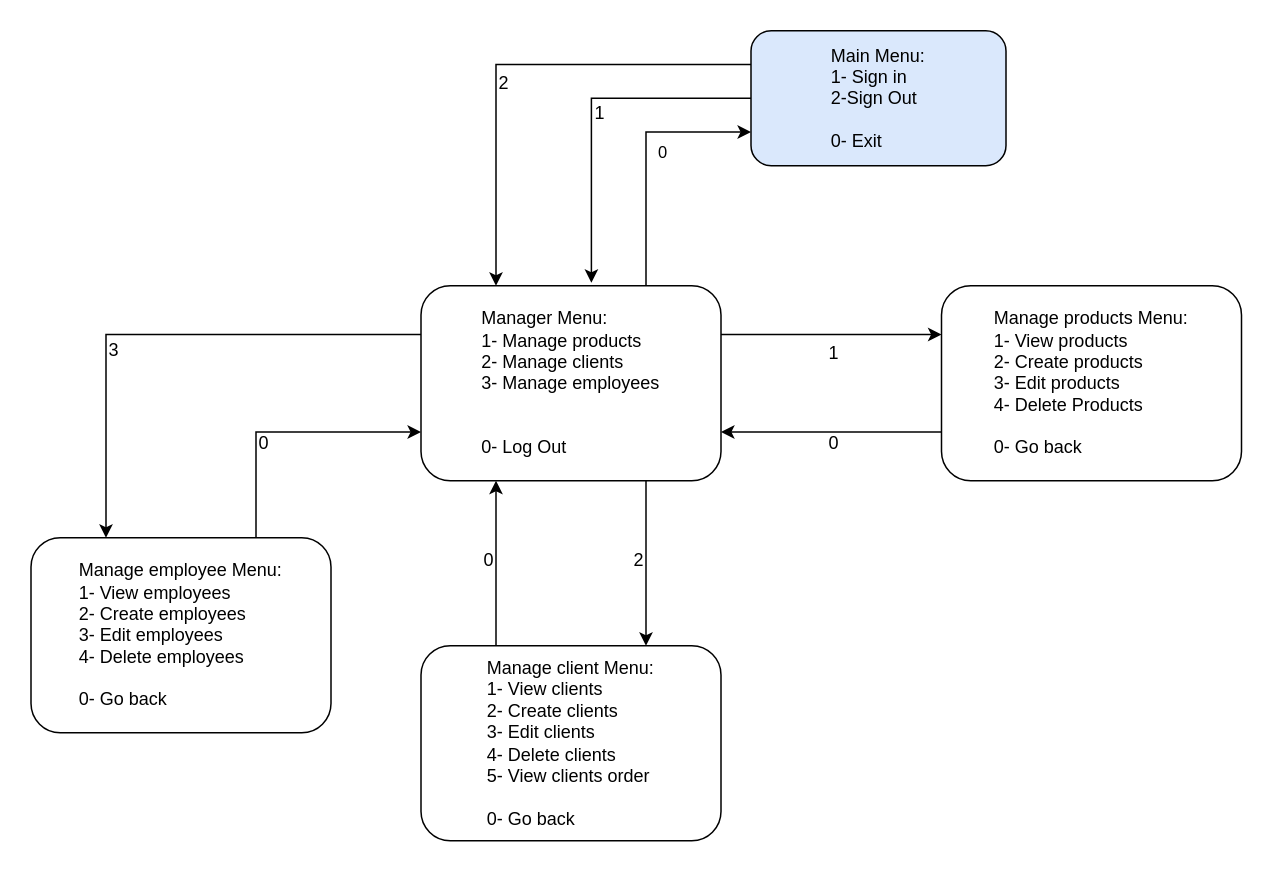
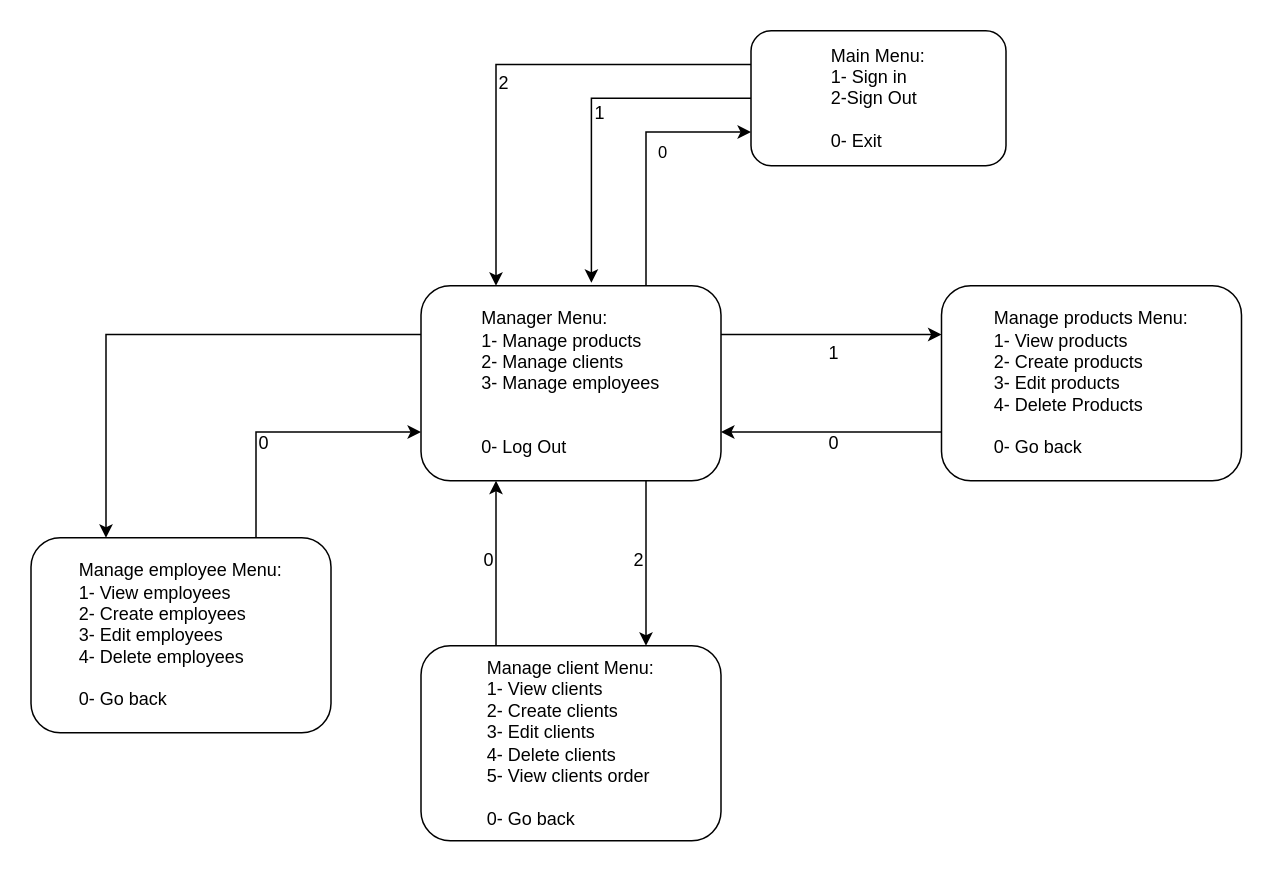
(878, 98) -> (878, 98)
(113, 350) -> none
